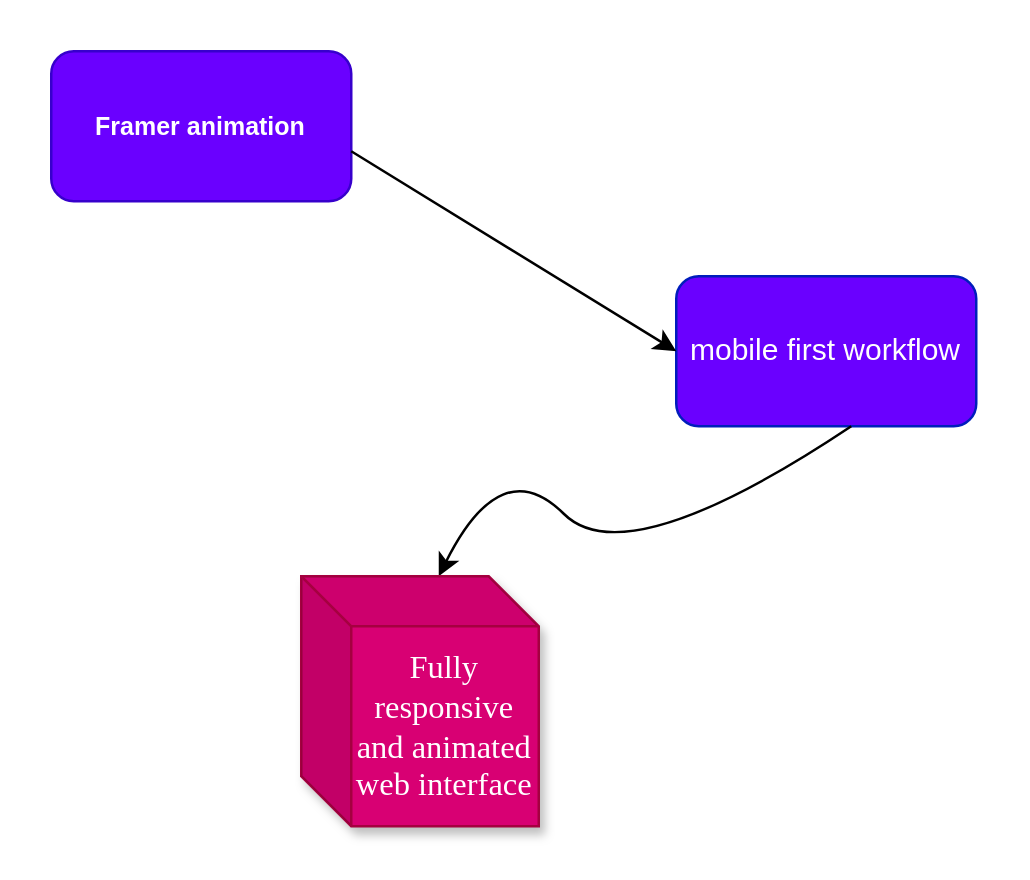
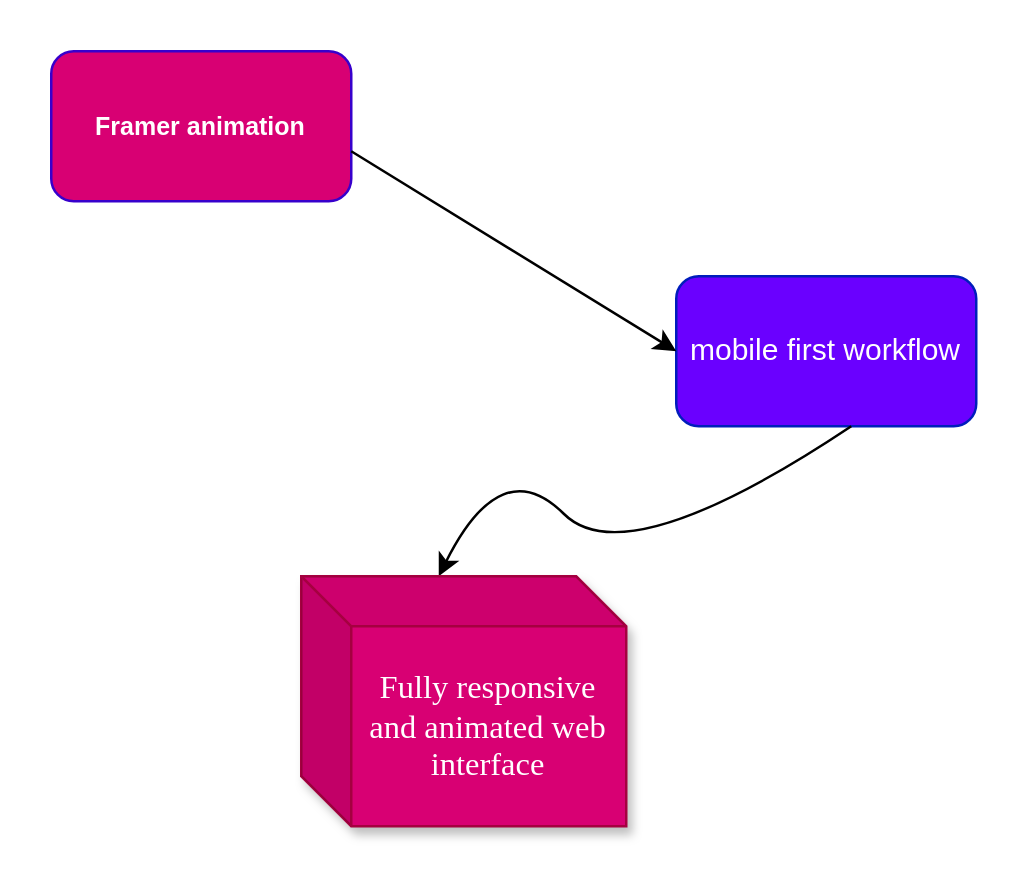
(201, 126) -> (201, 126)
(420, 701) -> (464, 701)
